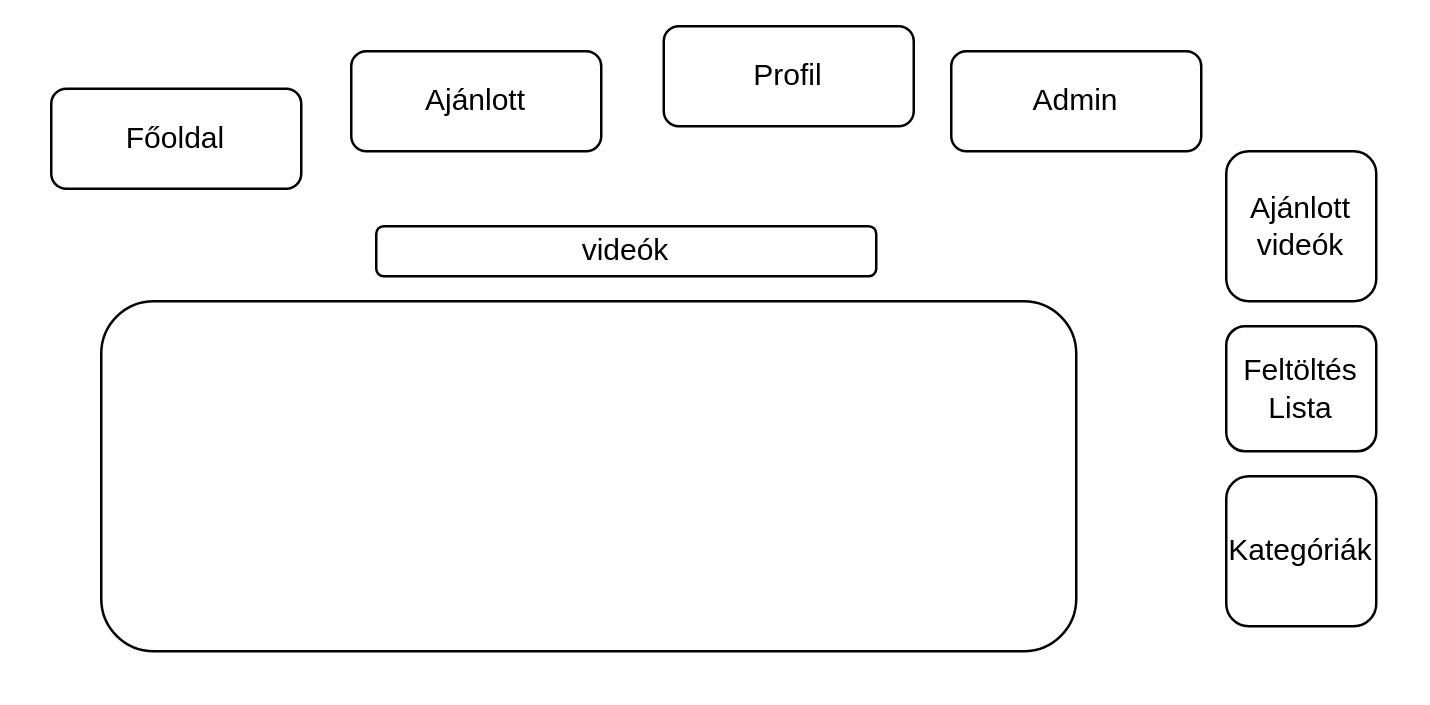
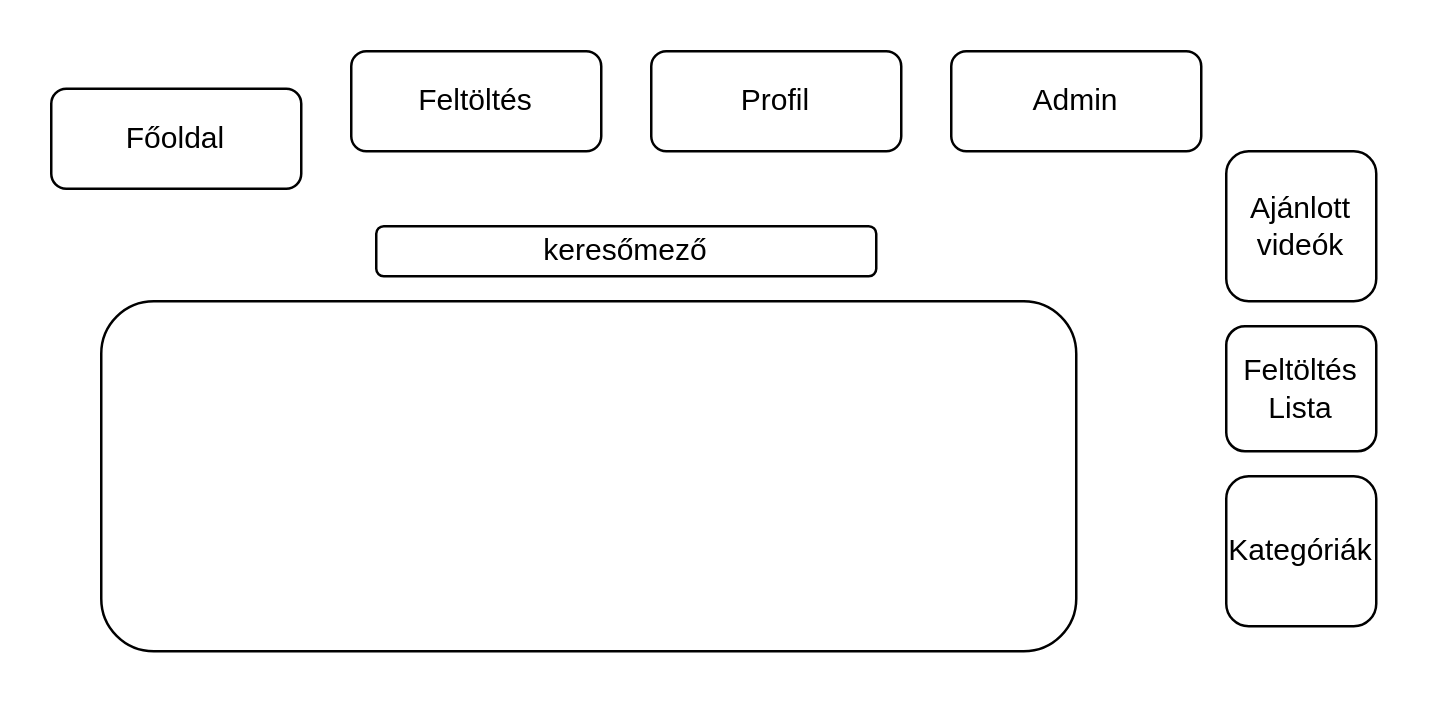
(789, 76) -> (776, 101)
(476, 101) -> (476, 101)
(626, 251) -> (626, 251)
